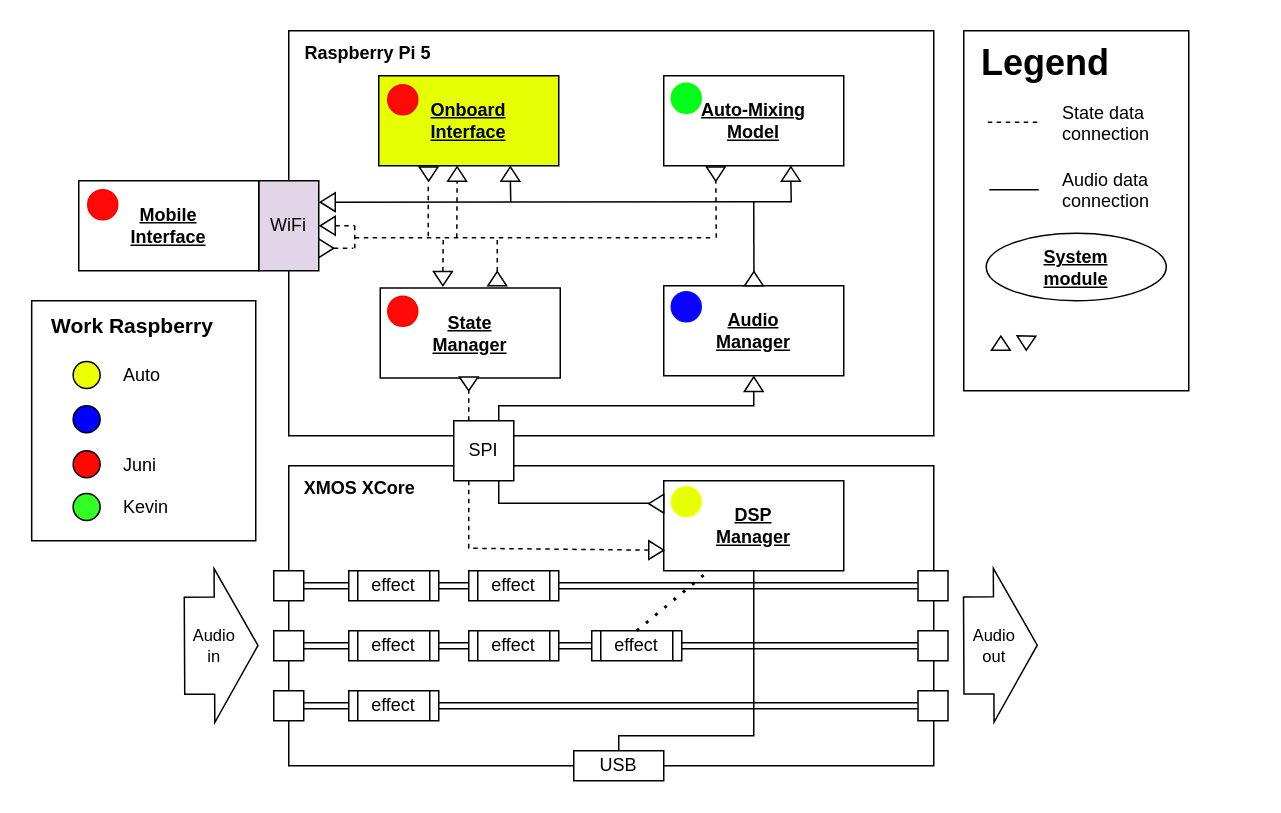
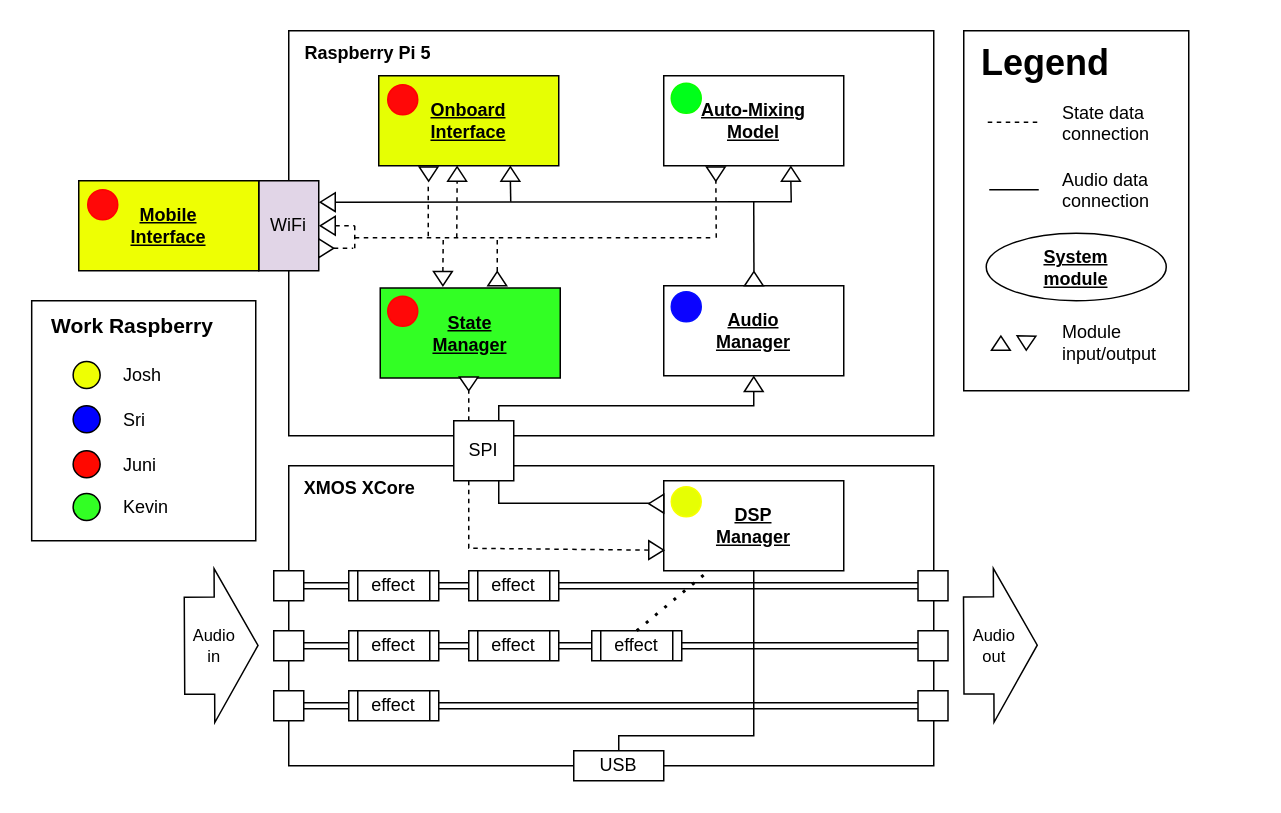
(169, 226) -> (169, 226)
(470, 333) -> (470, 333)
none -> (1114, 343)
(144, 376) -> (144, 376)
none -> (175, 420)
